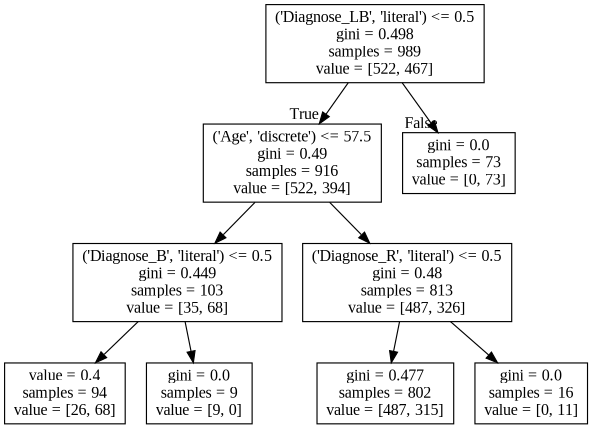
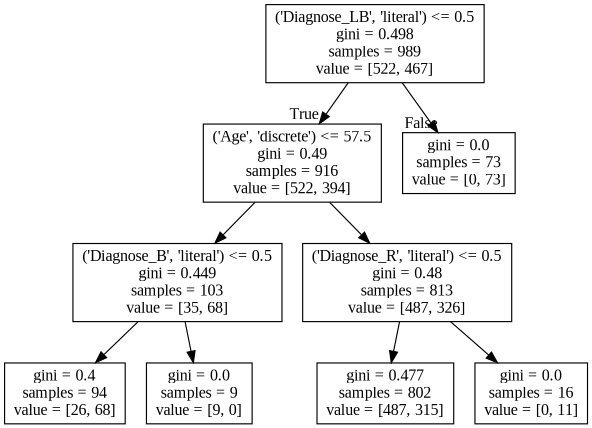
(65, 393) -> (65, 393)
